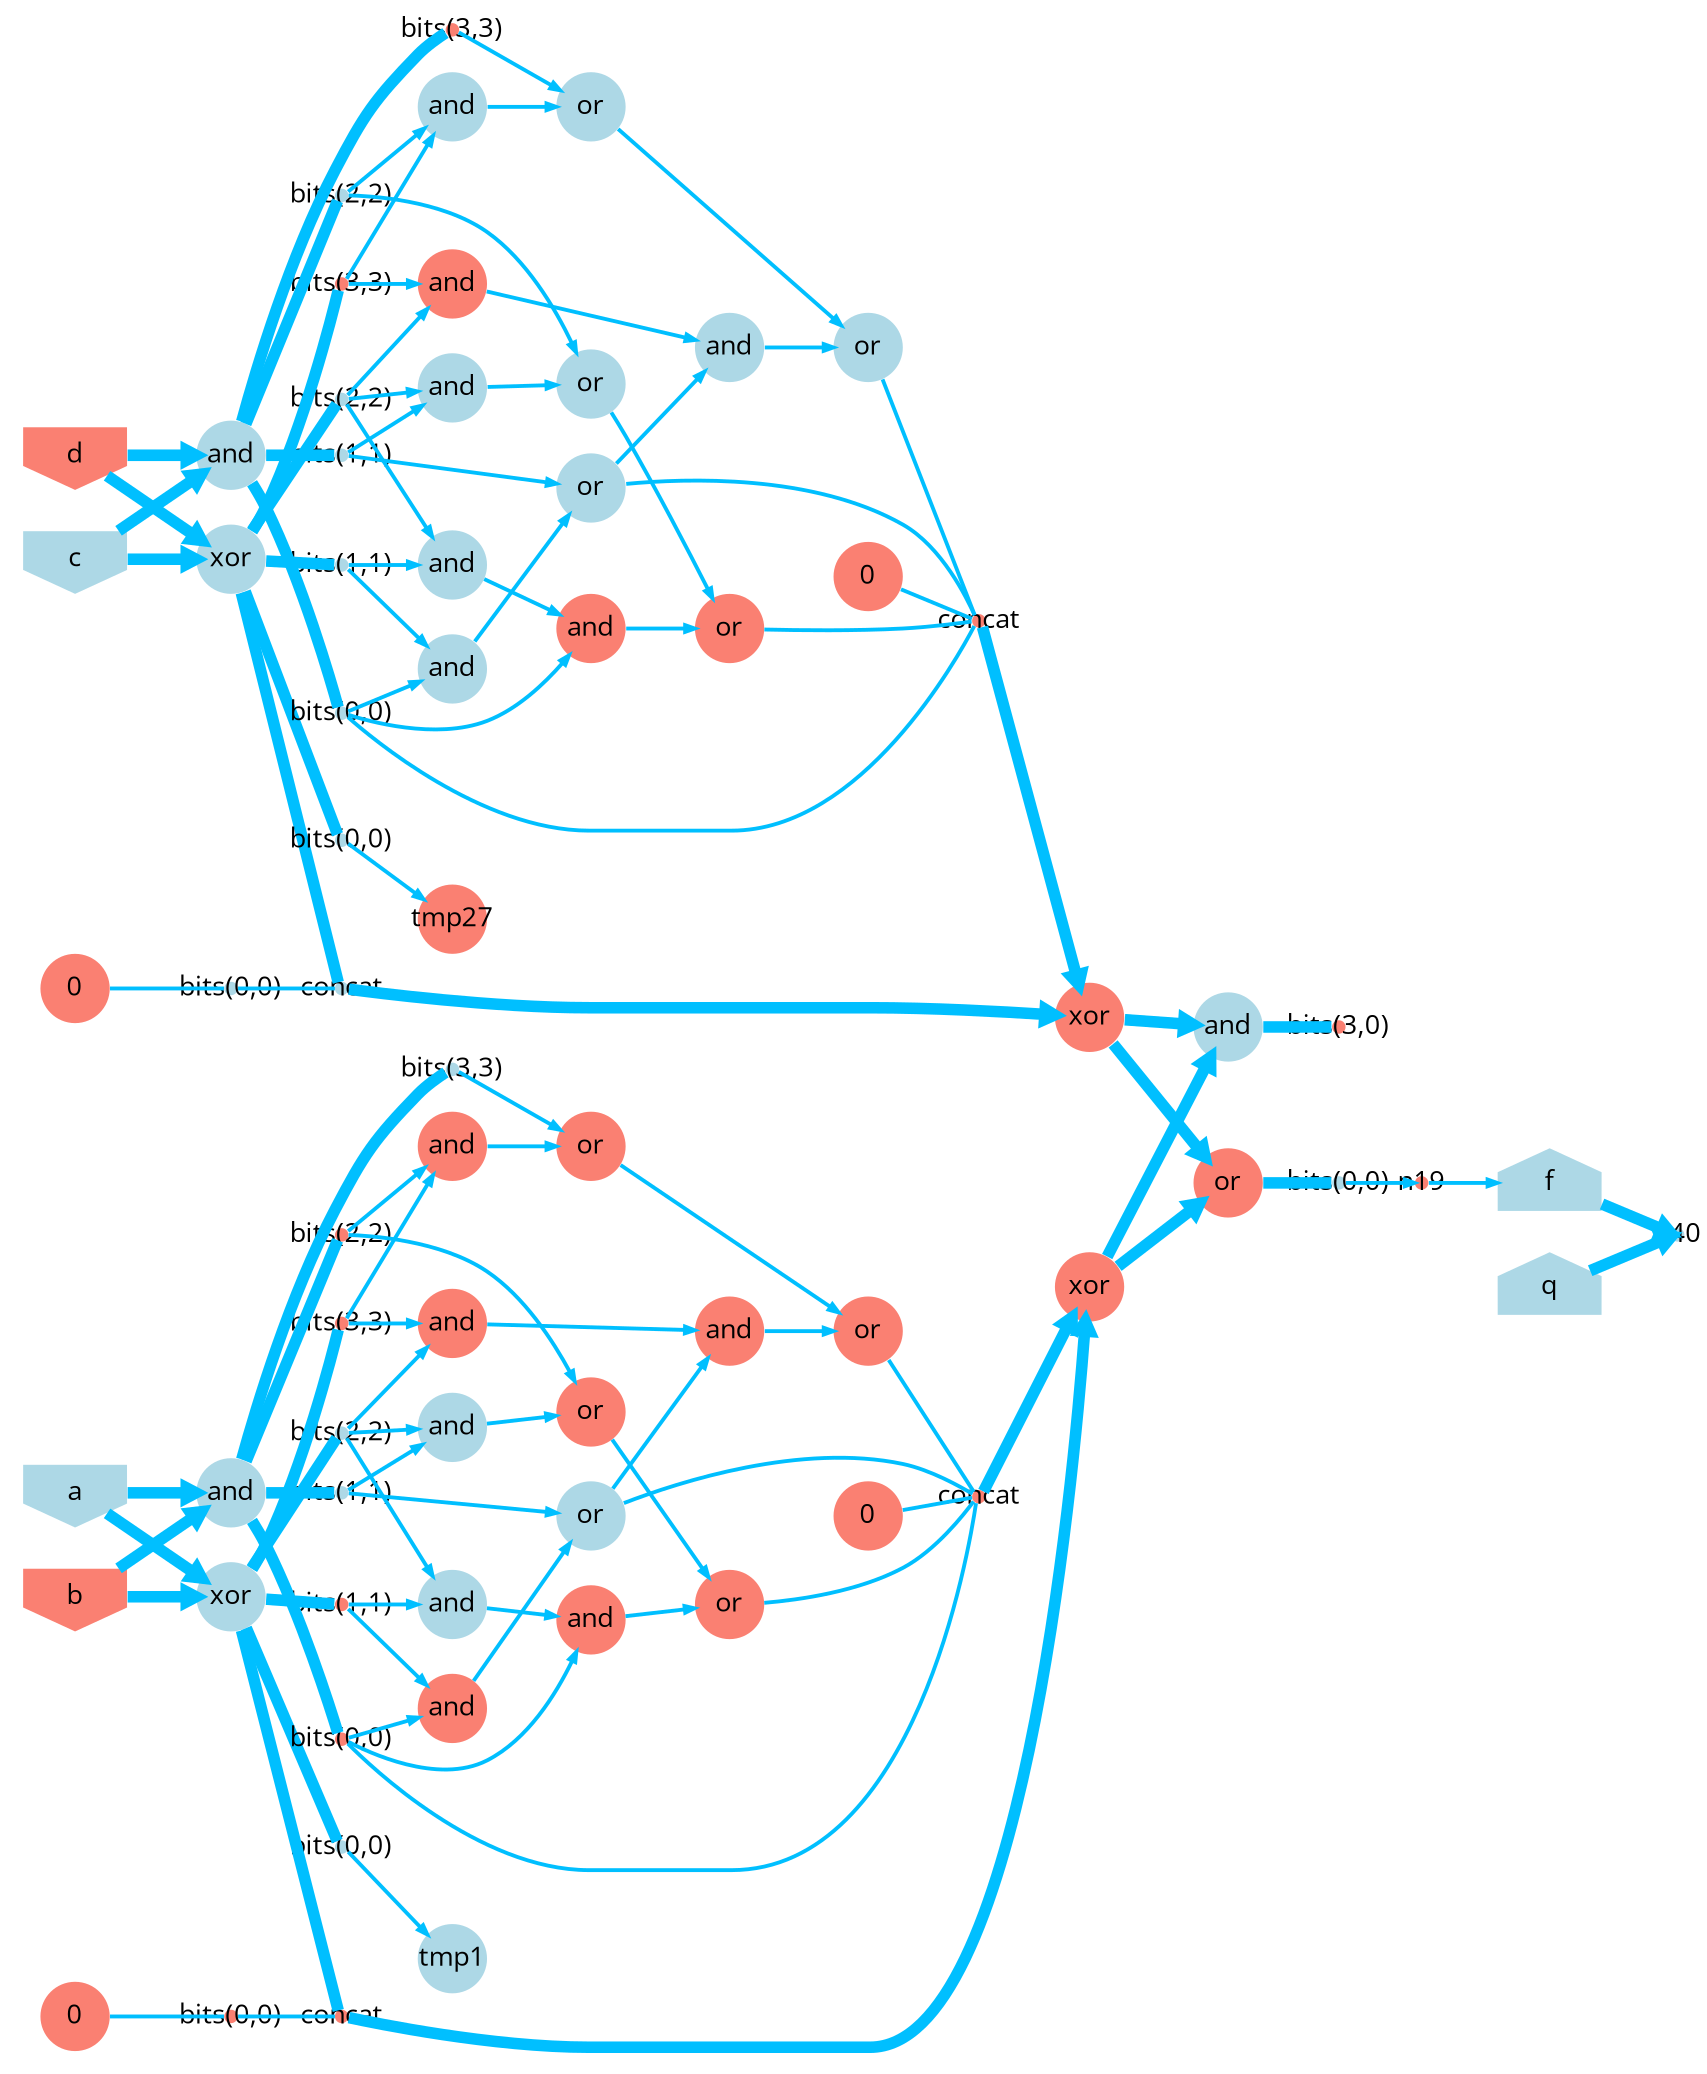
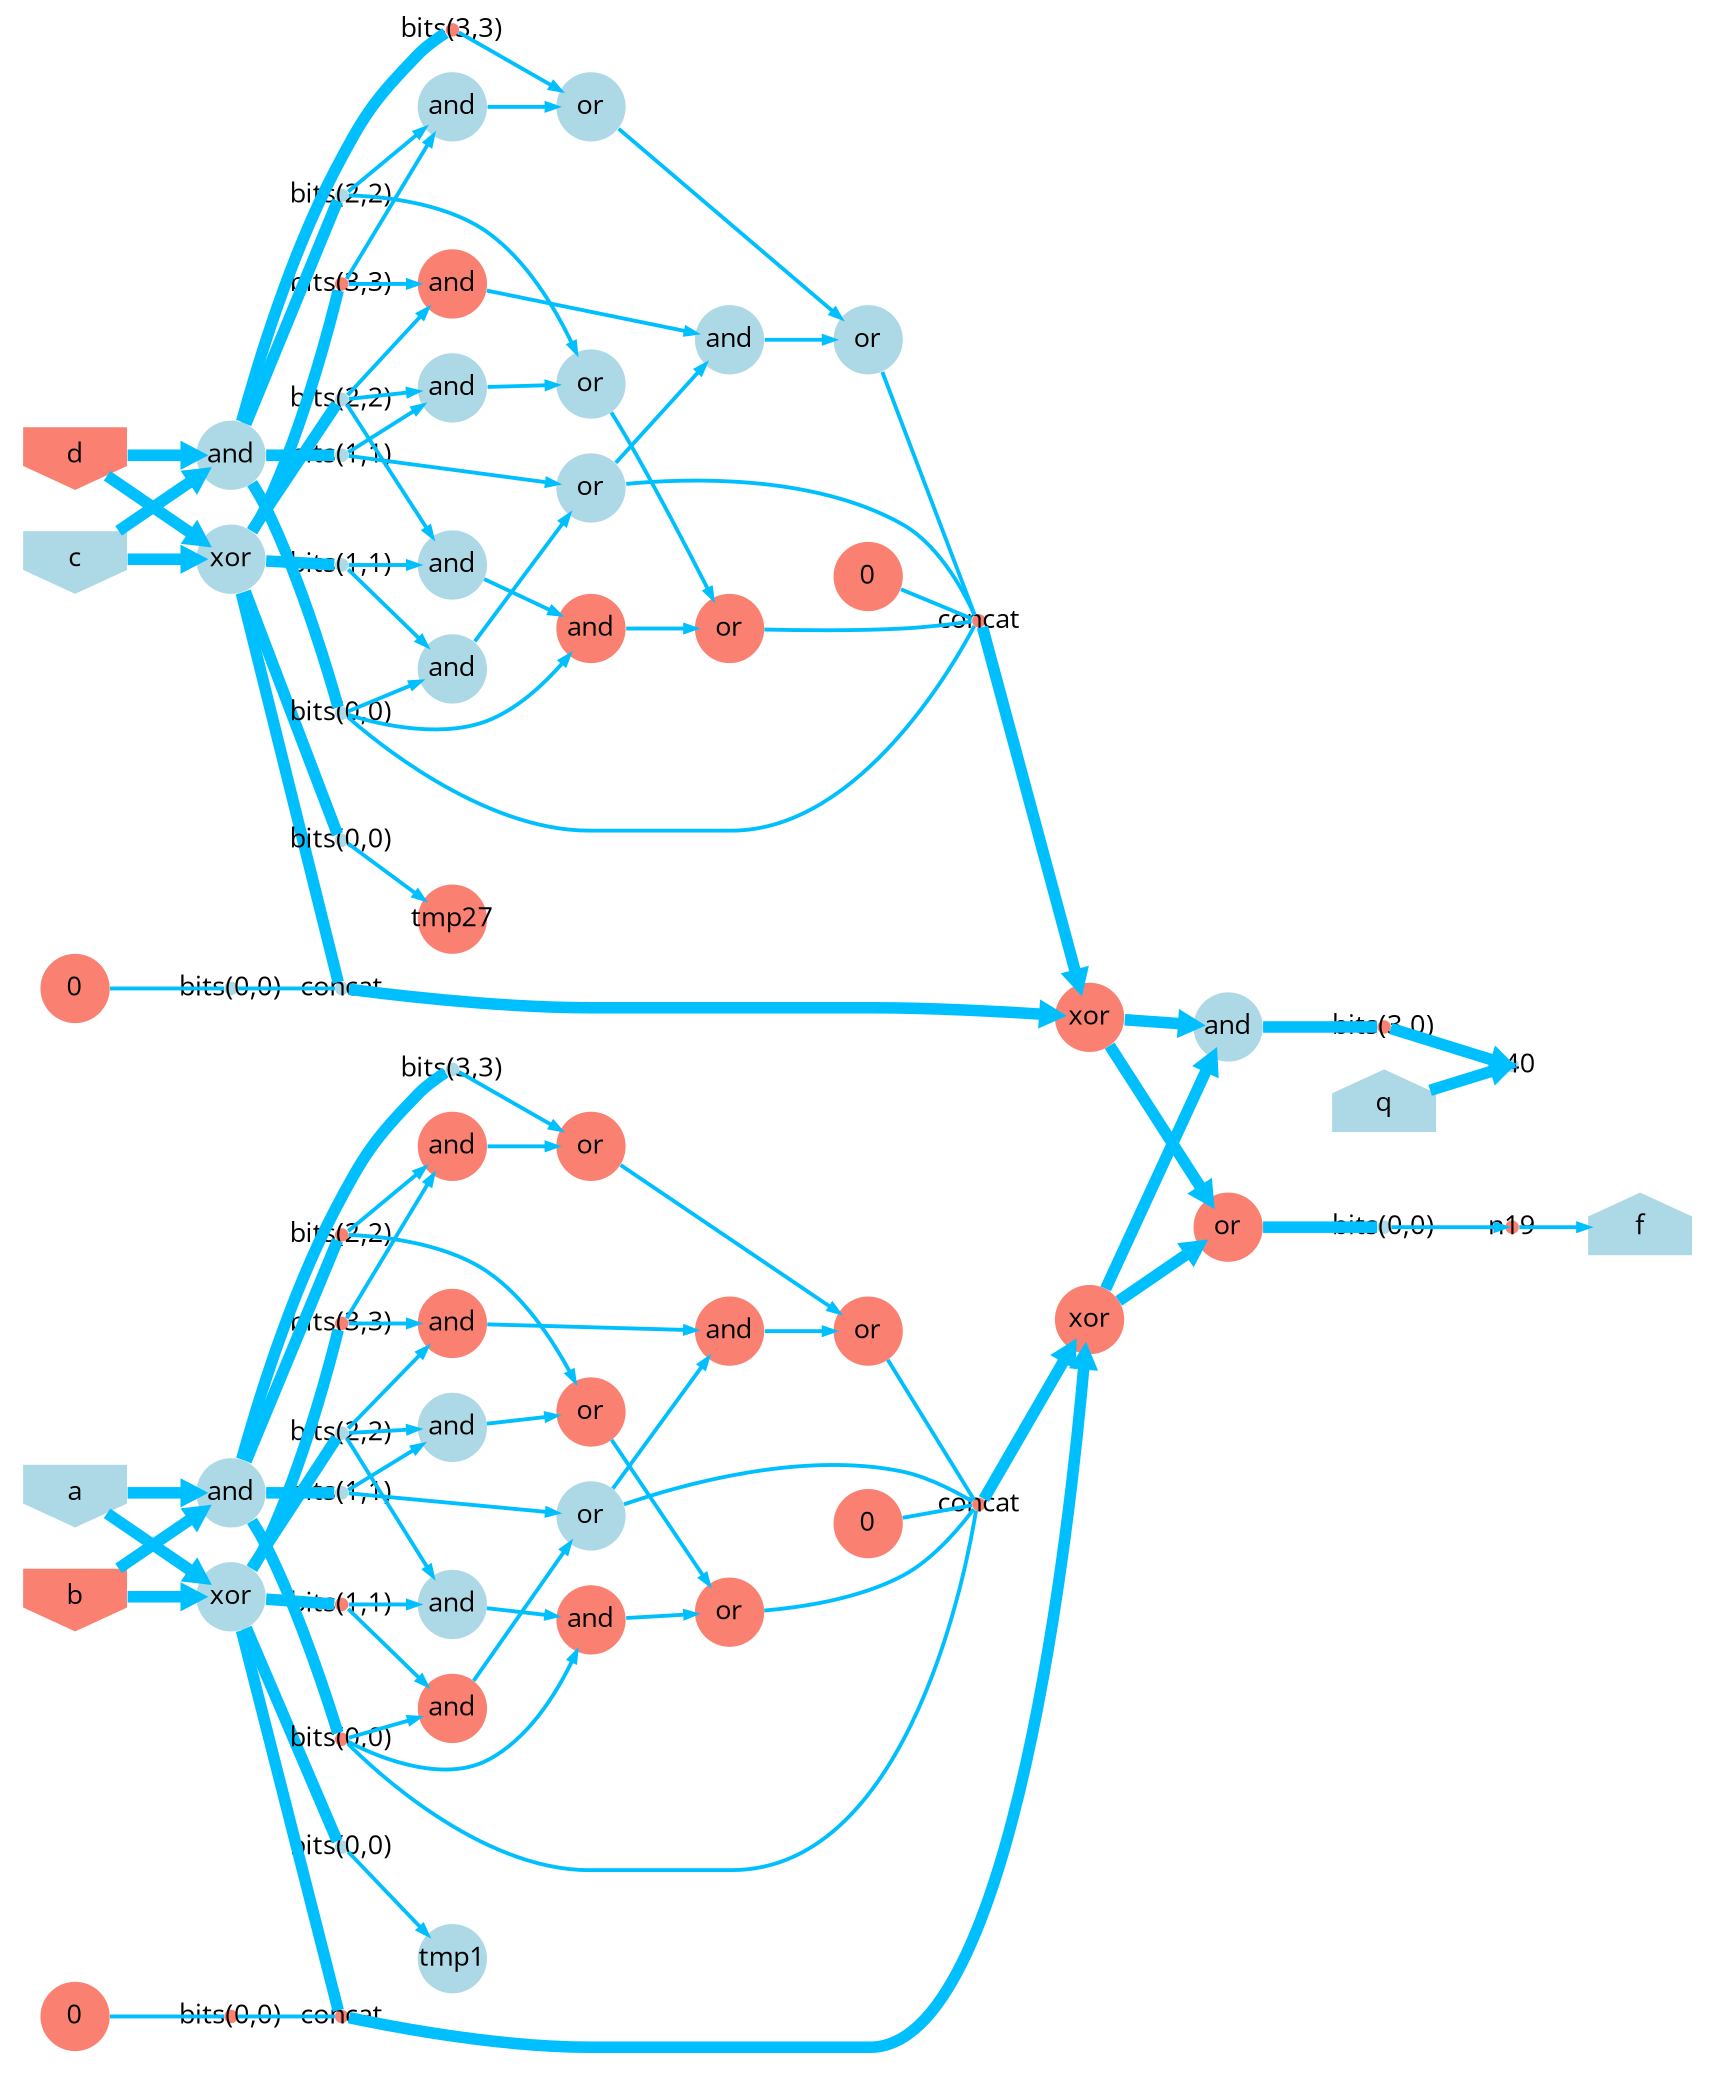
(1632, 1216) -> (1443, 1045)
